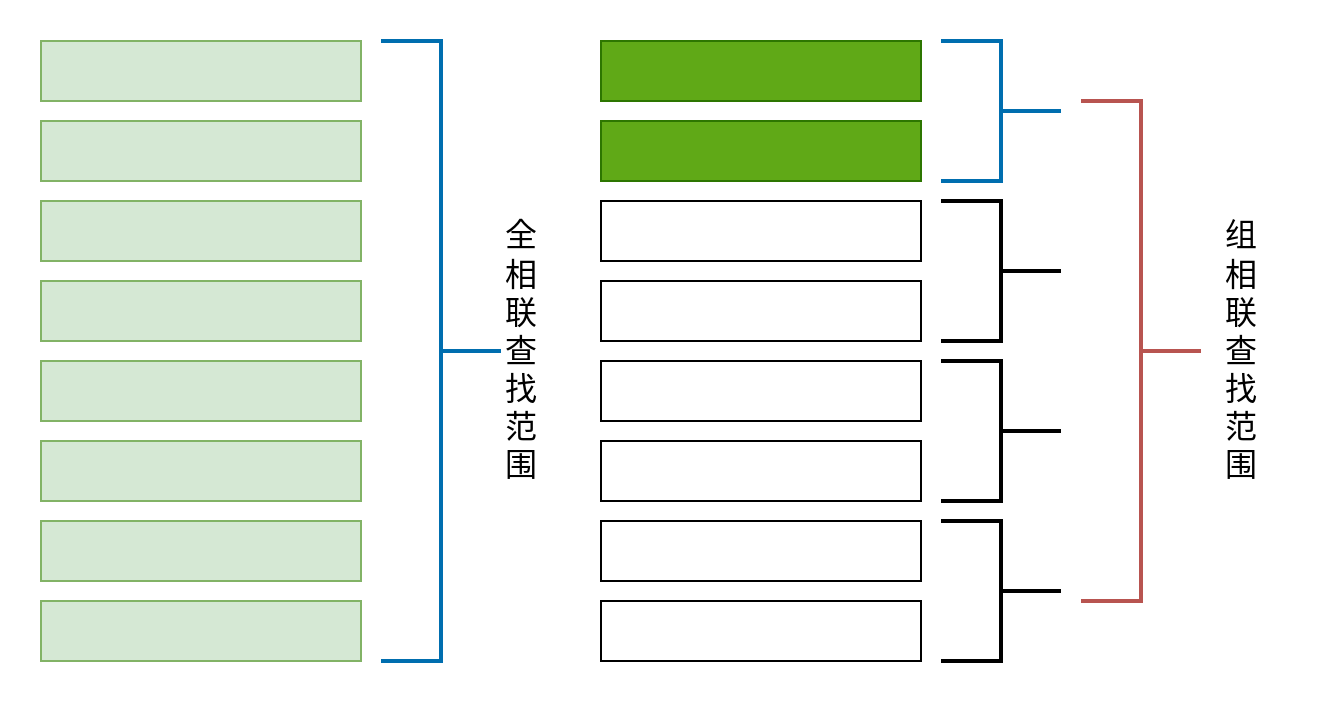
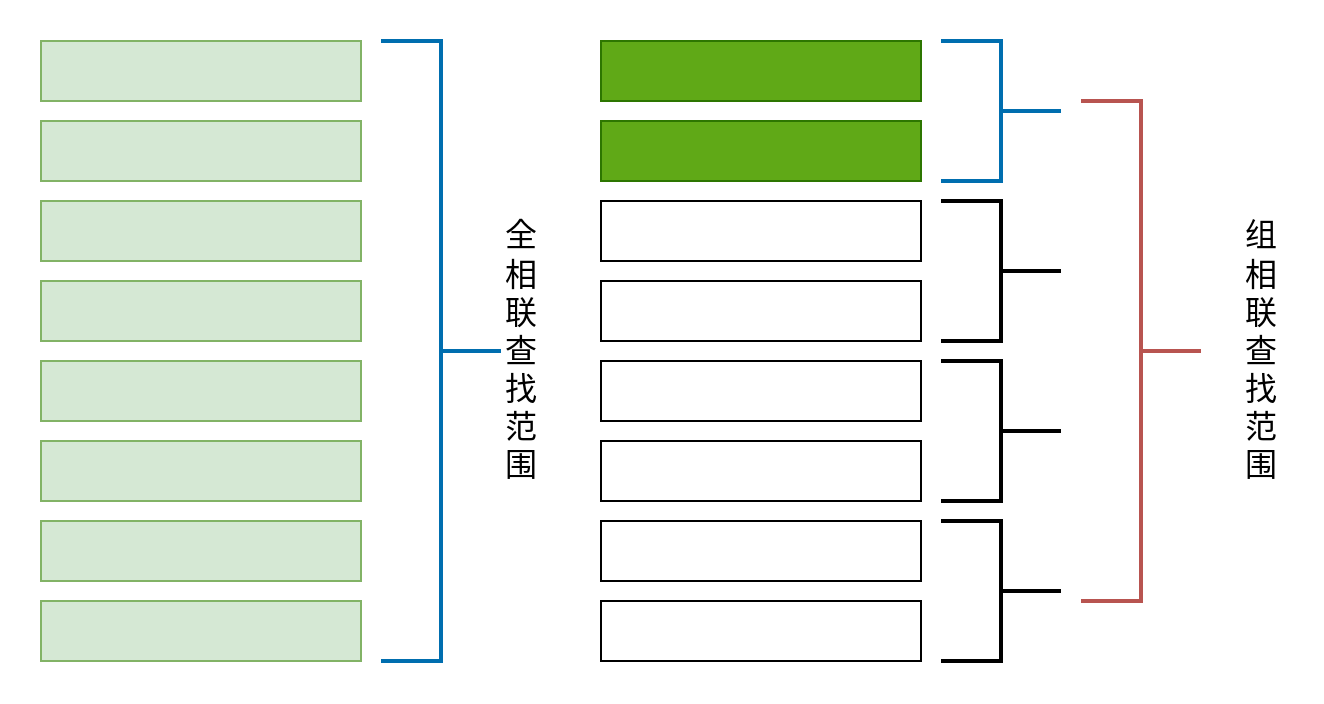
(1241, 351) -> (1261, 351)
